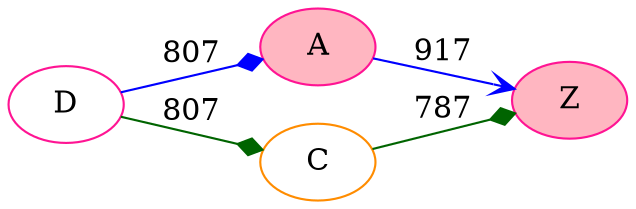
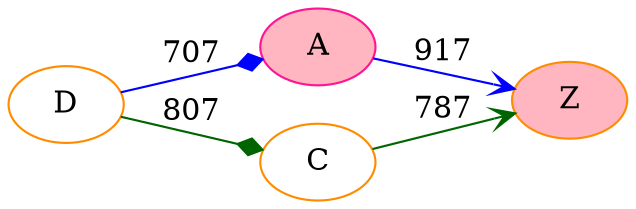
(192, 54) -> (192, 54)
(570, 100) -> (570, 100)
(66, 105) -> (66, 105)
(431, 134) -> (433, 134)
